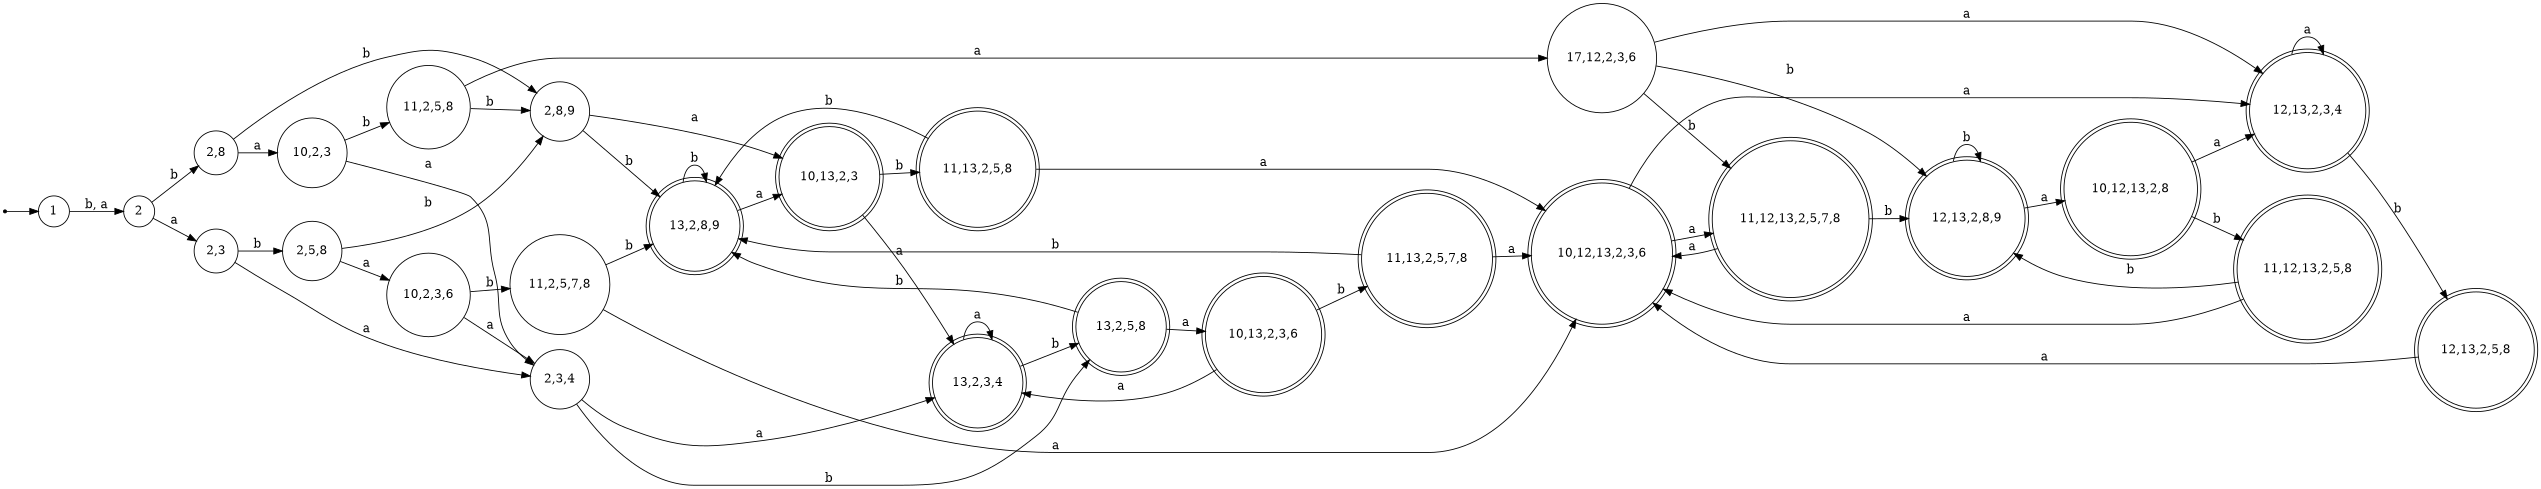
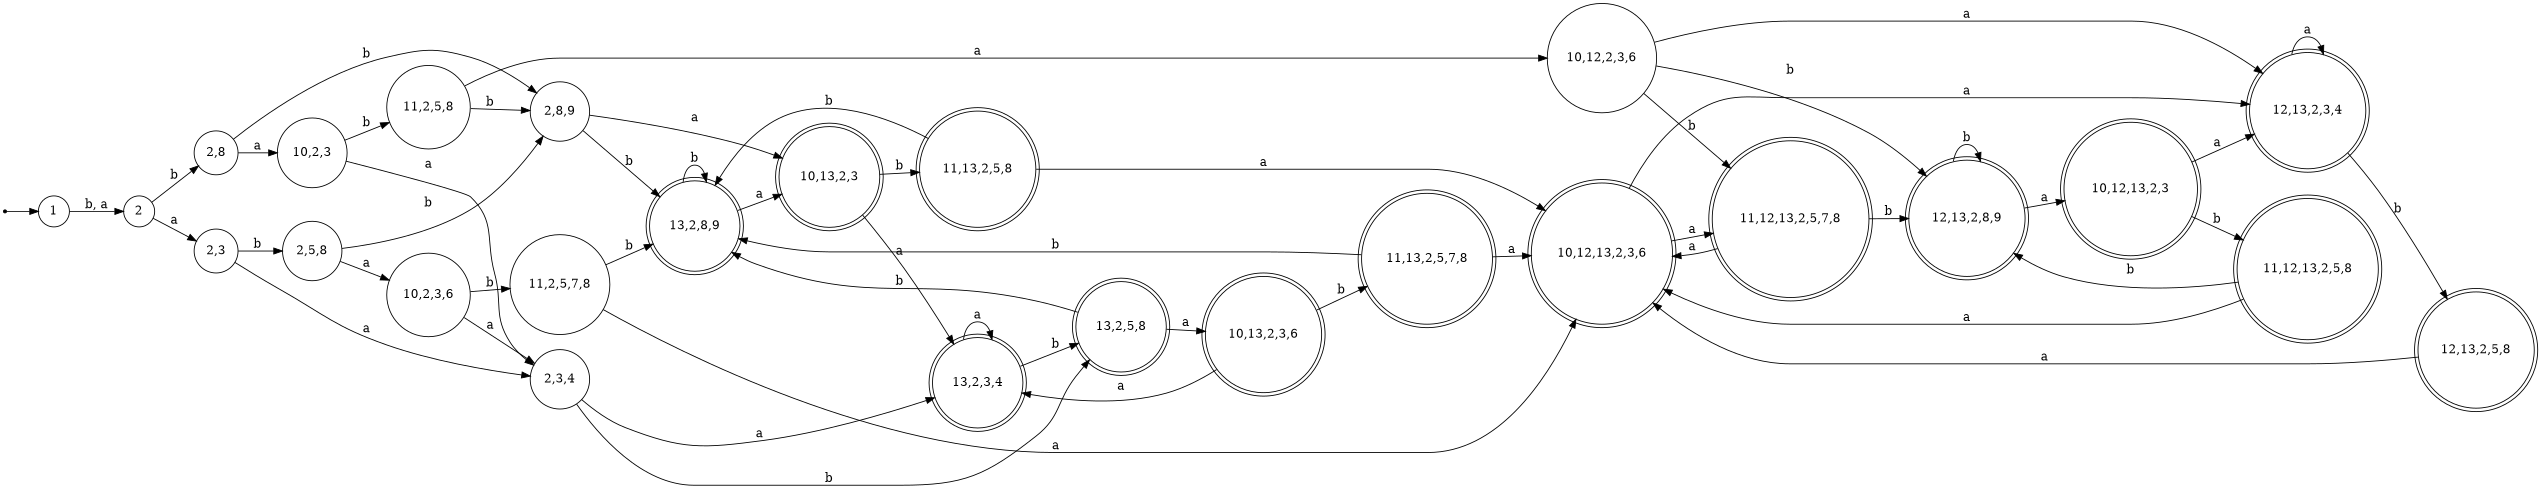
(1602, 58) -> (1602, 58)
(2131, 189) -> (2131, 189)
